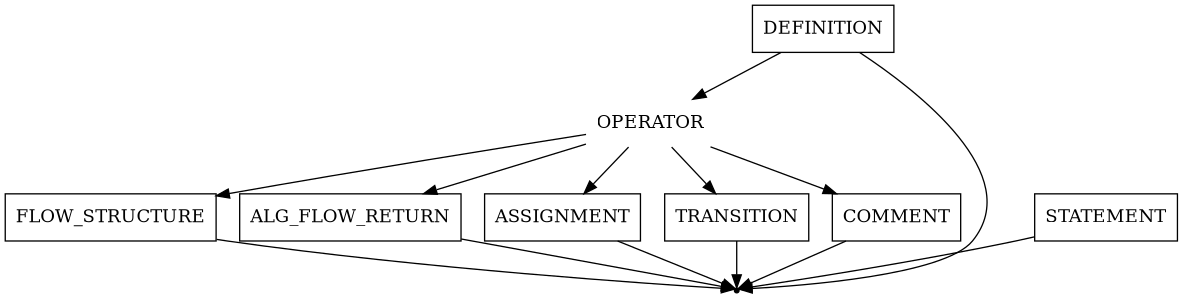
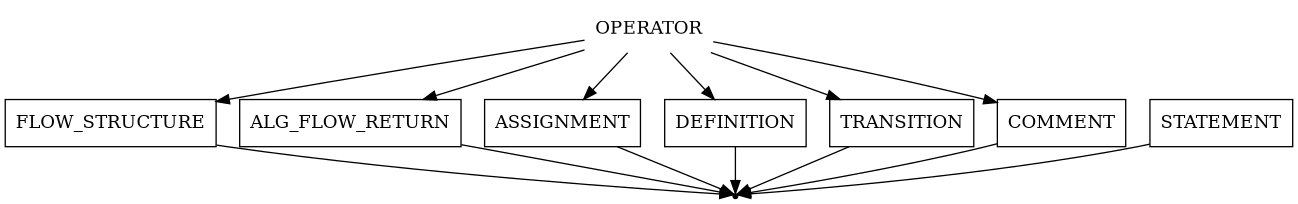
(743, 73) -> (688, 71)
